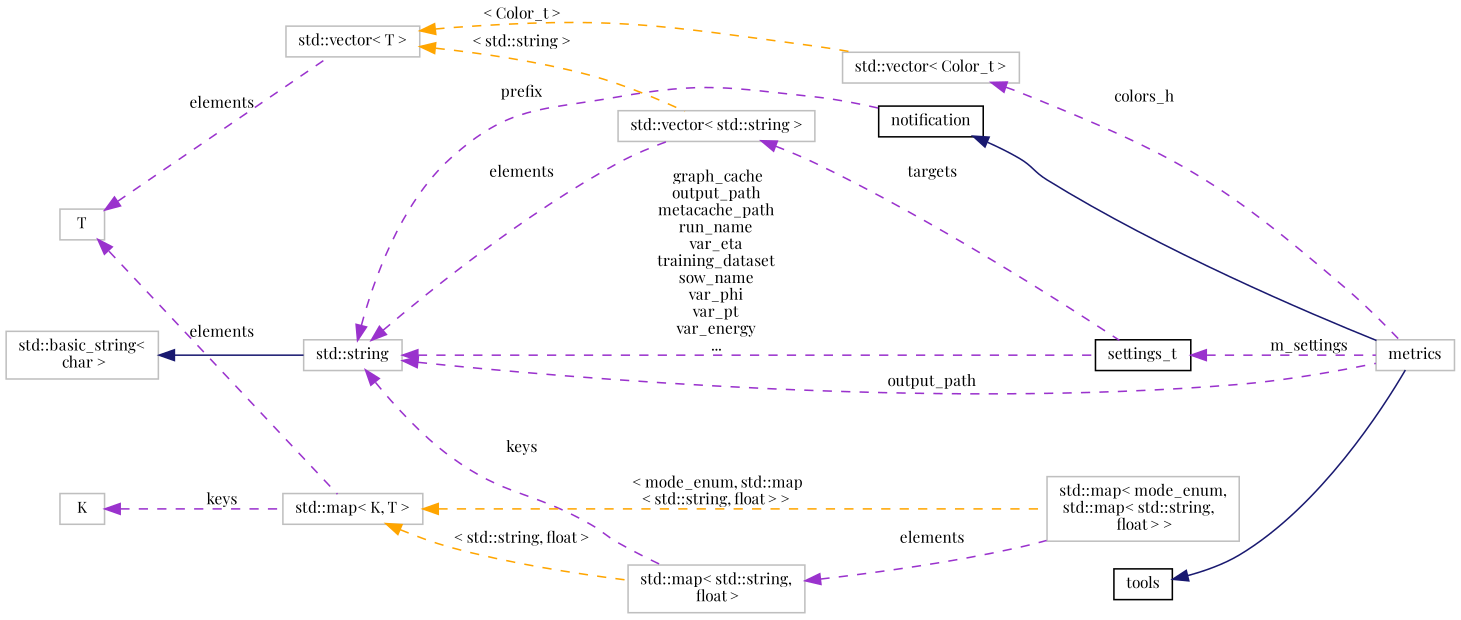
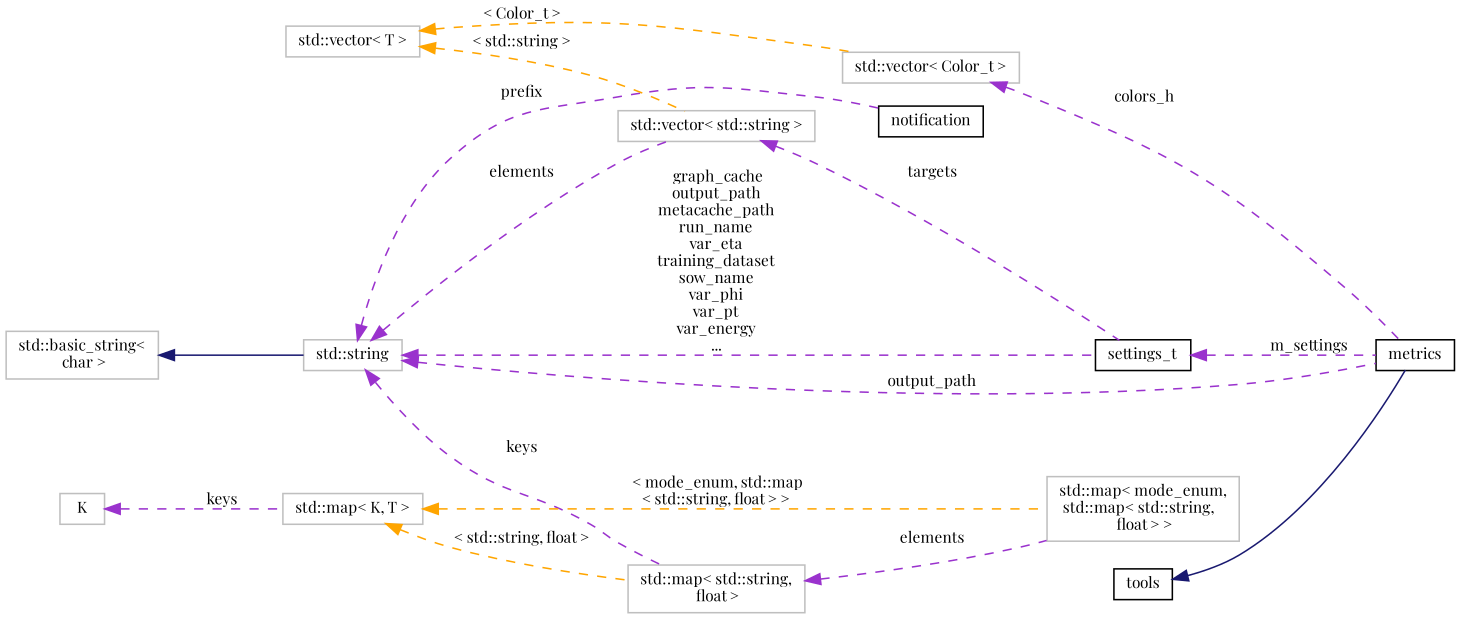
(82, 224) -> none
(1177, 251) -> none
(1415, 355) -> (1415, 355)
